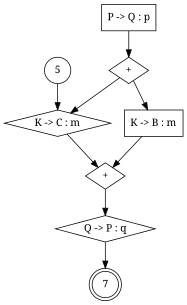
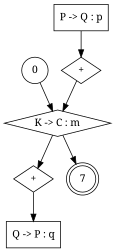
(58, 70) -> (35, 70)
(154, 123) -> none
(105, 229) -> (33, 235)
(105, 252) -> (68, 146)
